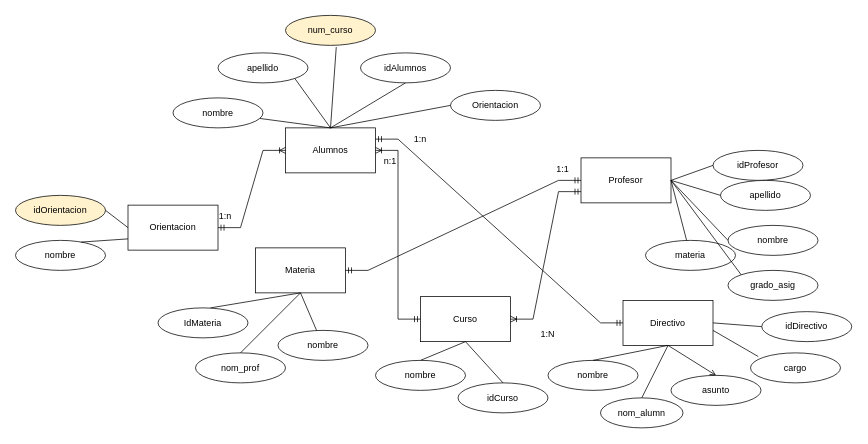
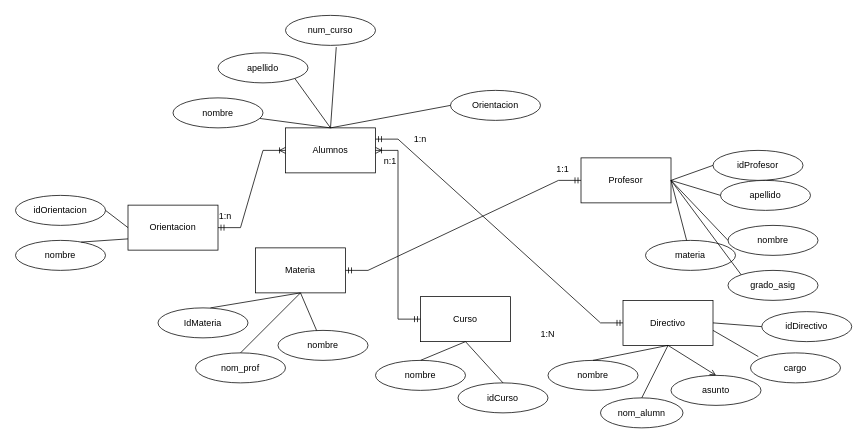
(330, 30) -> (330, 30)
(405, 68) -> none
(371, 104) -> none
(60, 210) -> (60, 210)
(546, 255) -> none
